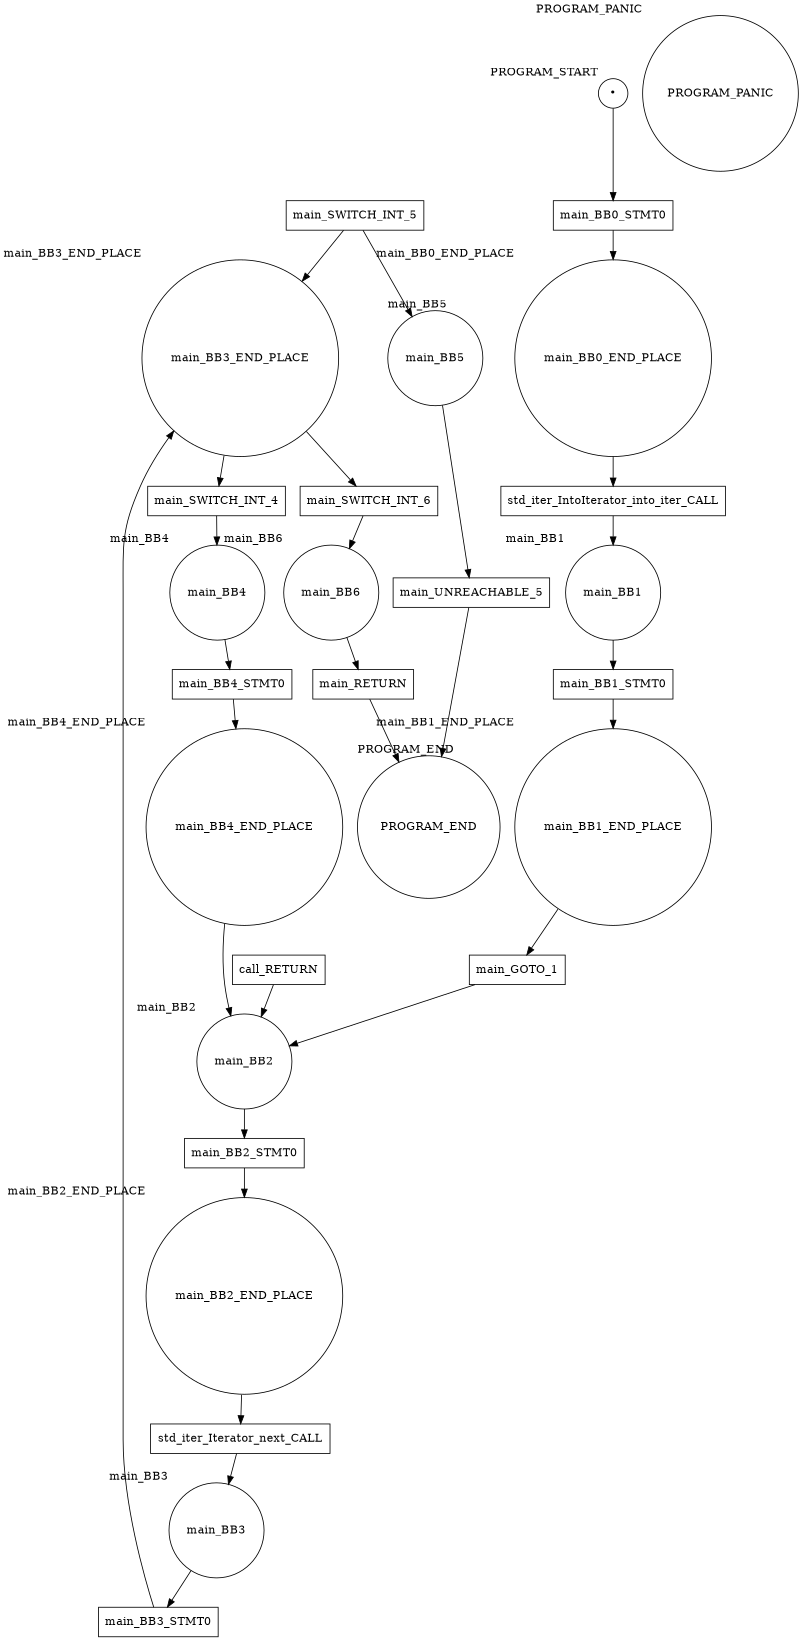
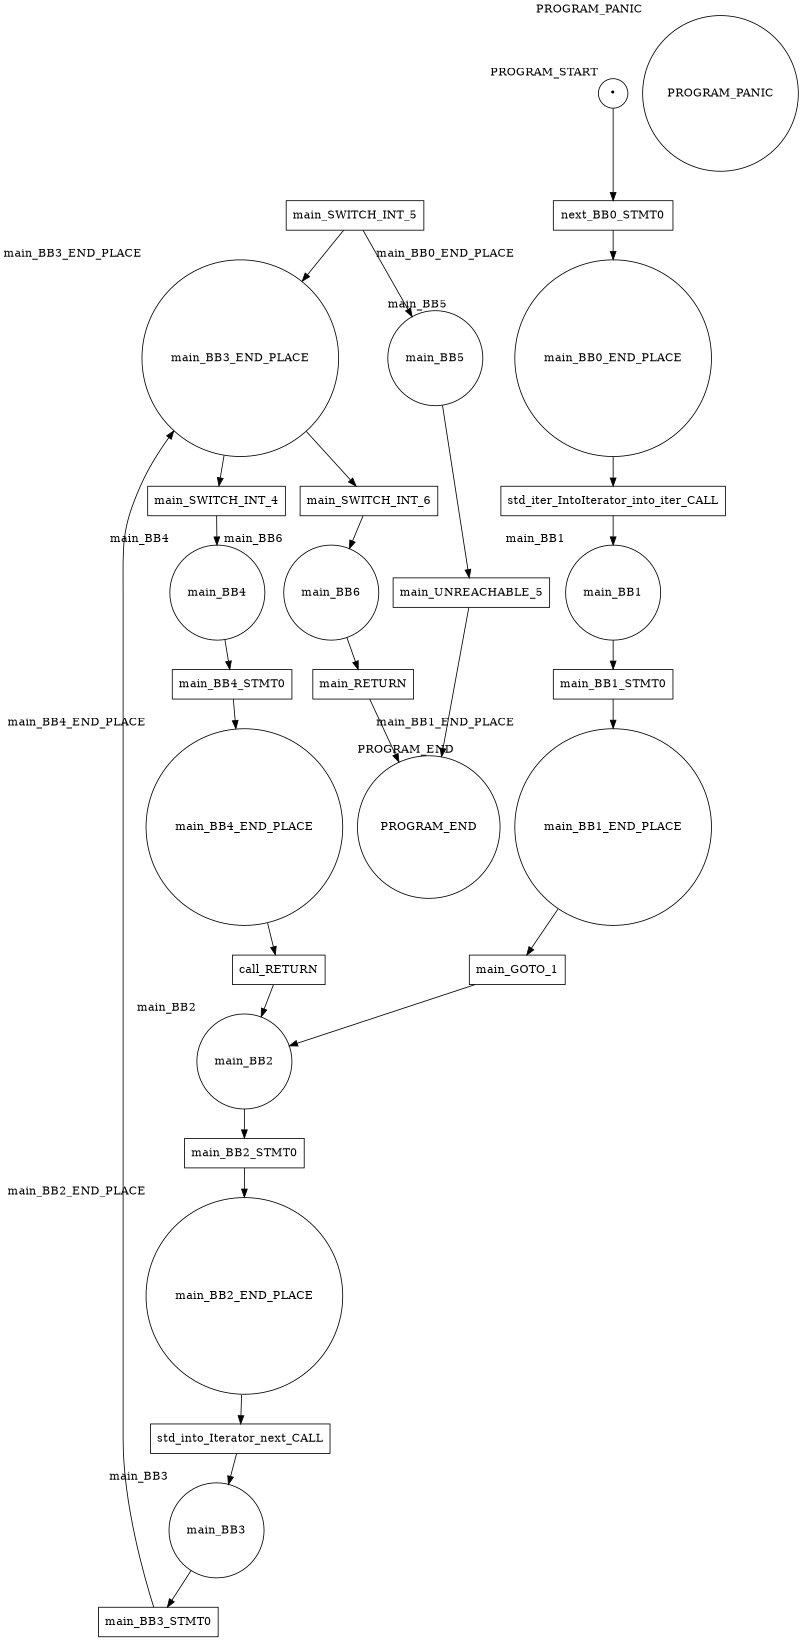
(613, 215) -> (613, 215)
(223, 966) -> (271, 935)
(240, 1439) -> (240, 1439)
